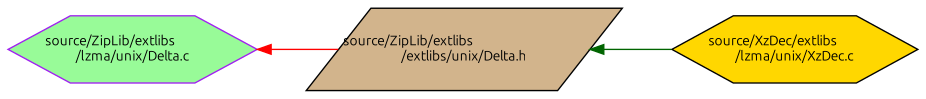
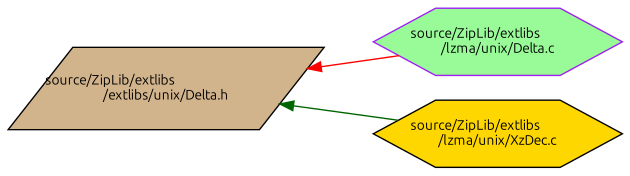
(305, 49) -> (360, 61)
(795, 49) -> (498, 134)
